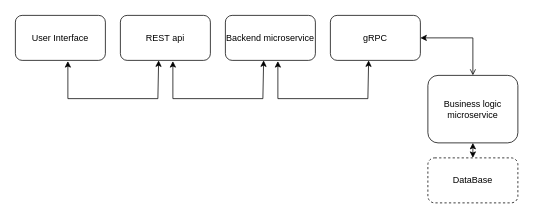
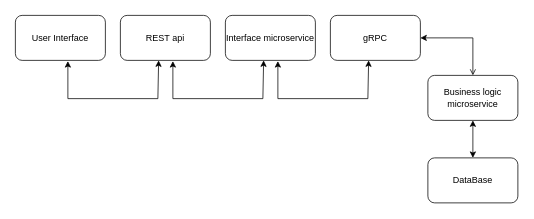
(270, 38) -> (270, 38)
(473, 109) -> (473, 98)
(473, 180) -> (473, 180)
